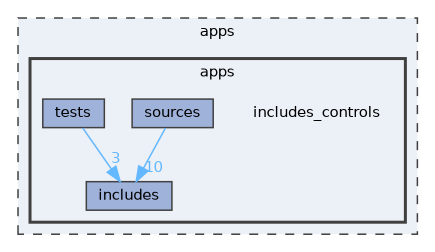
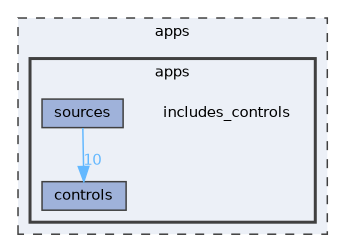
(74, 113) -> none
(129, 196) -> (84, 196)
